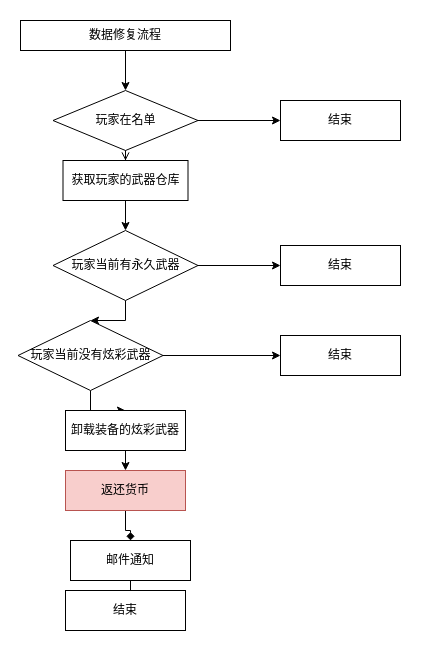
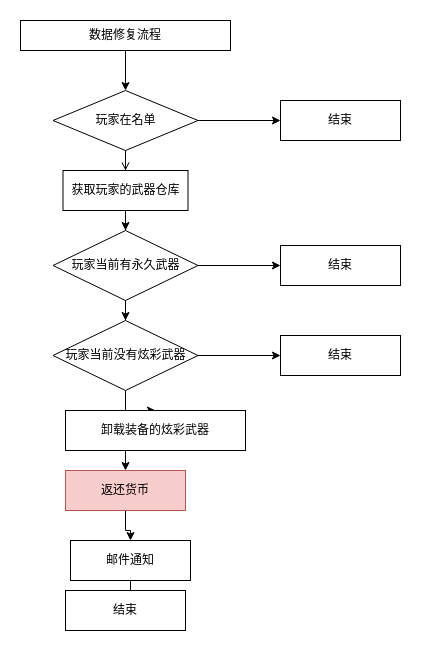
(126, 181) -> (126, 191)
(91, 356) -> (126, 356)
(126, 431) -> (156, 431)
(129, 531) -> (129, 531)
